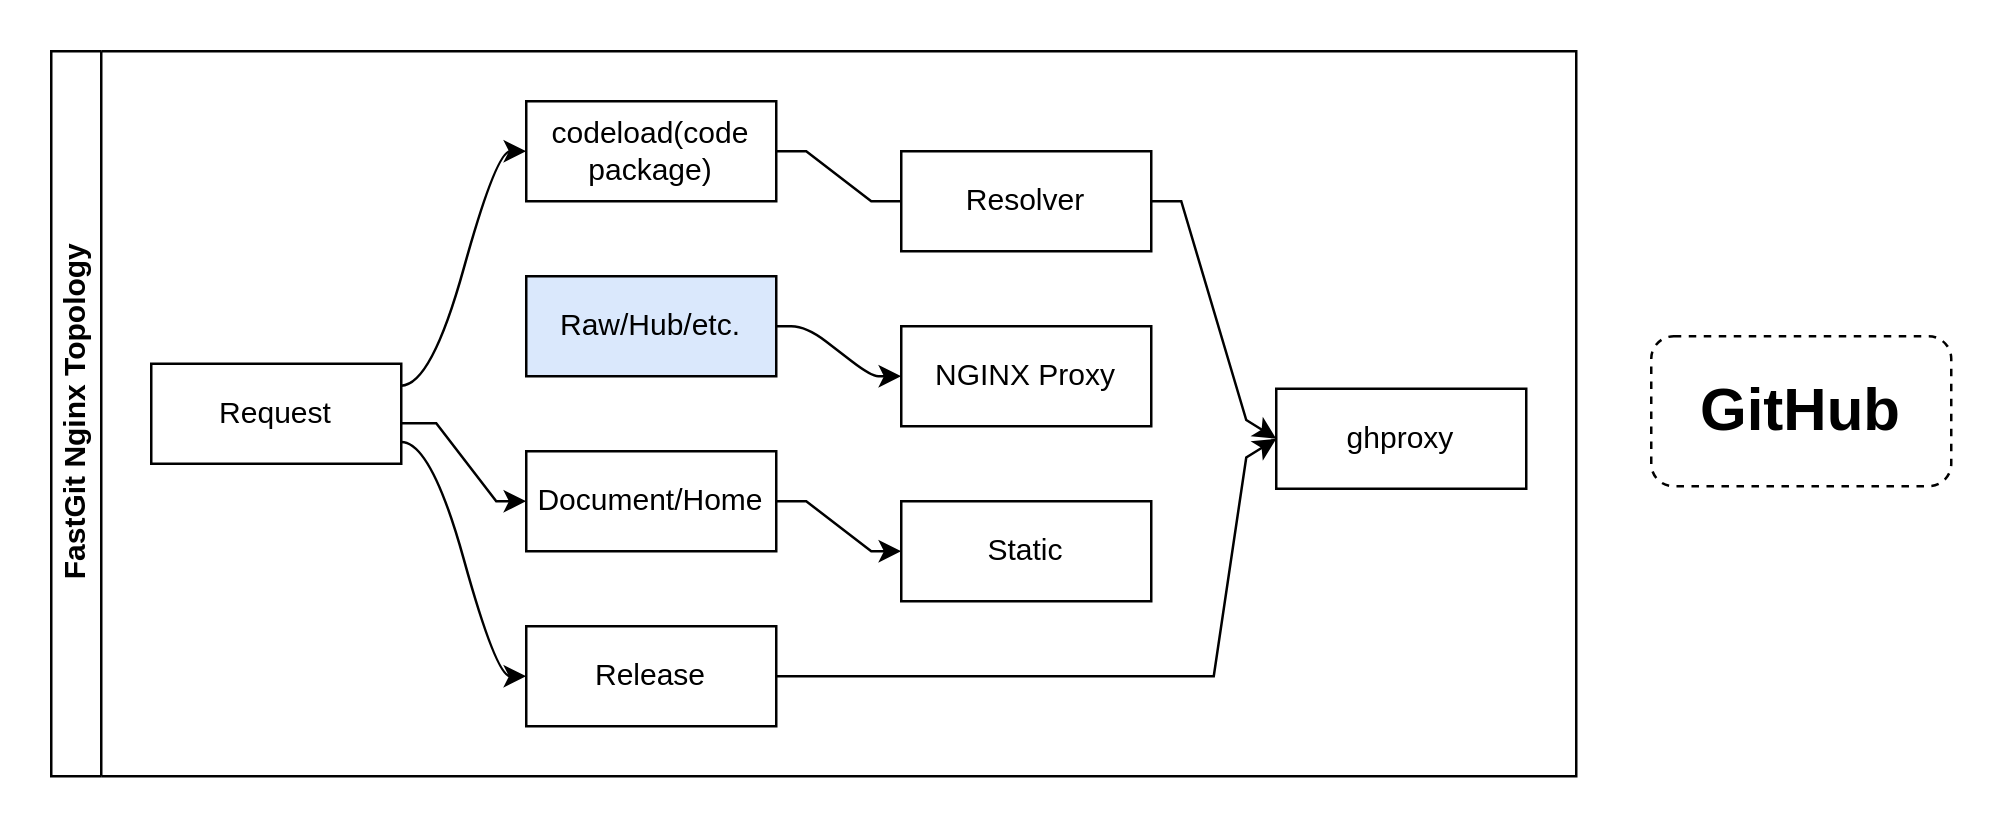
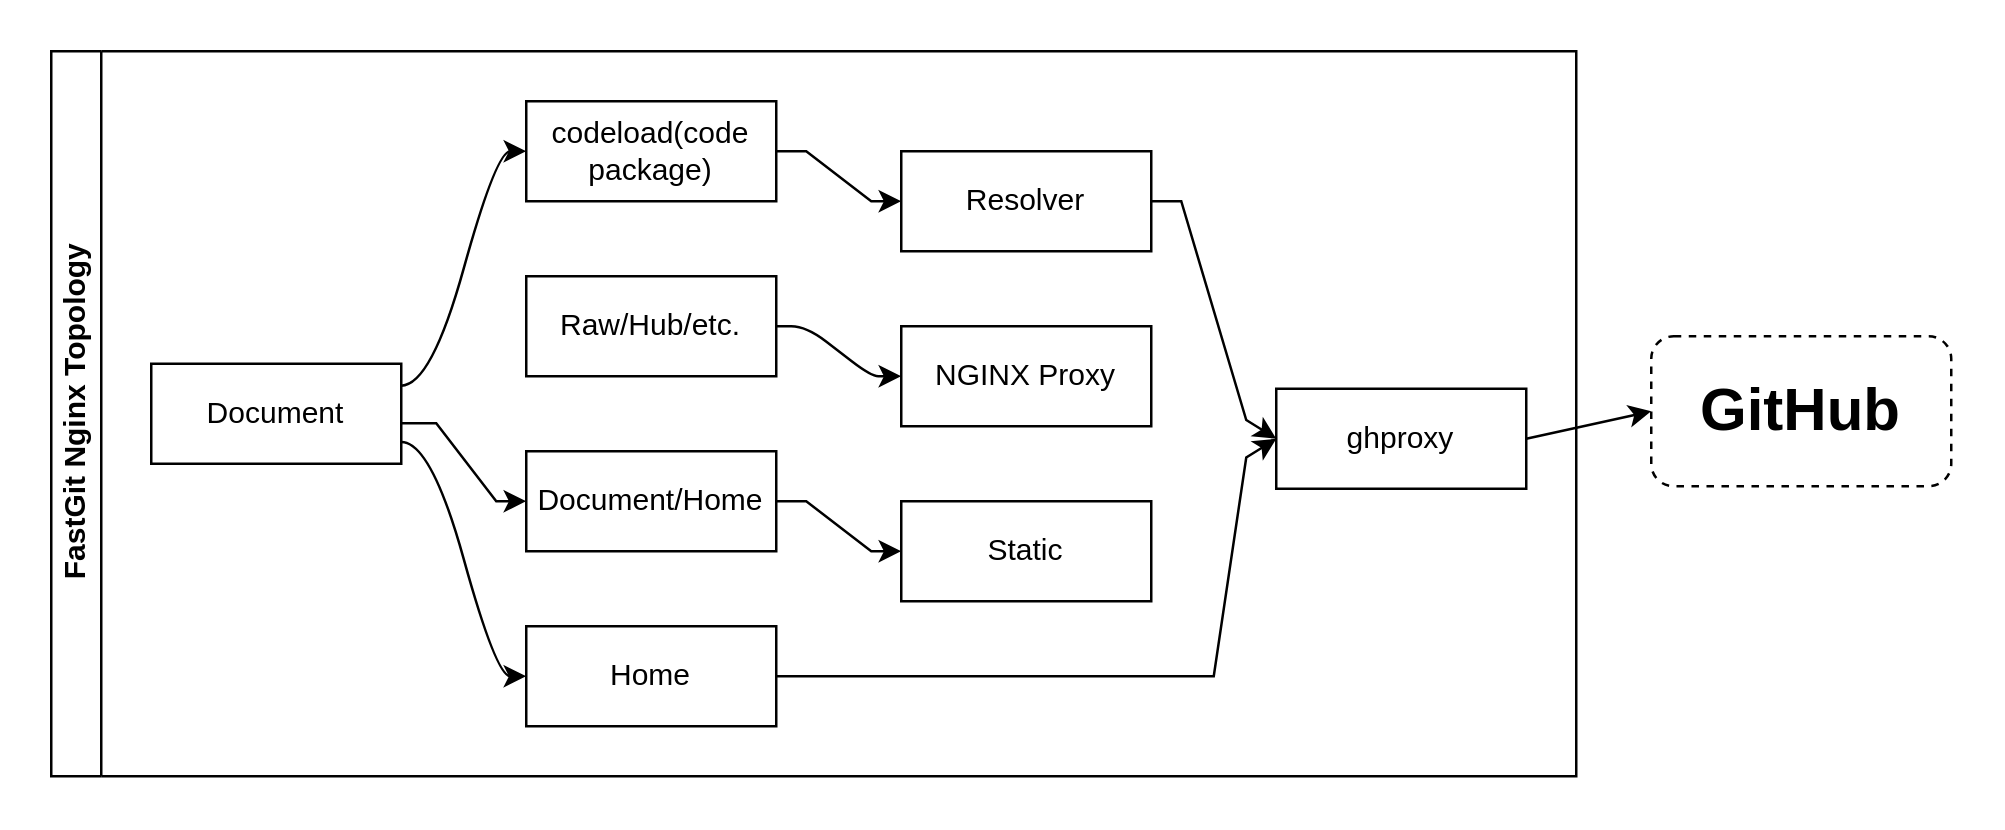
(890, 201) -> (883, 201)
(651, 326) -> (651, 326)
(276, 414) -> (276, 414)
none -> (1581, 427)
(651, 676) -> (651, 676)
